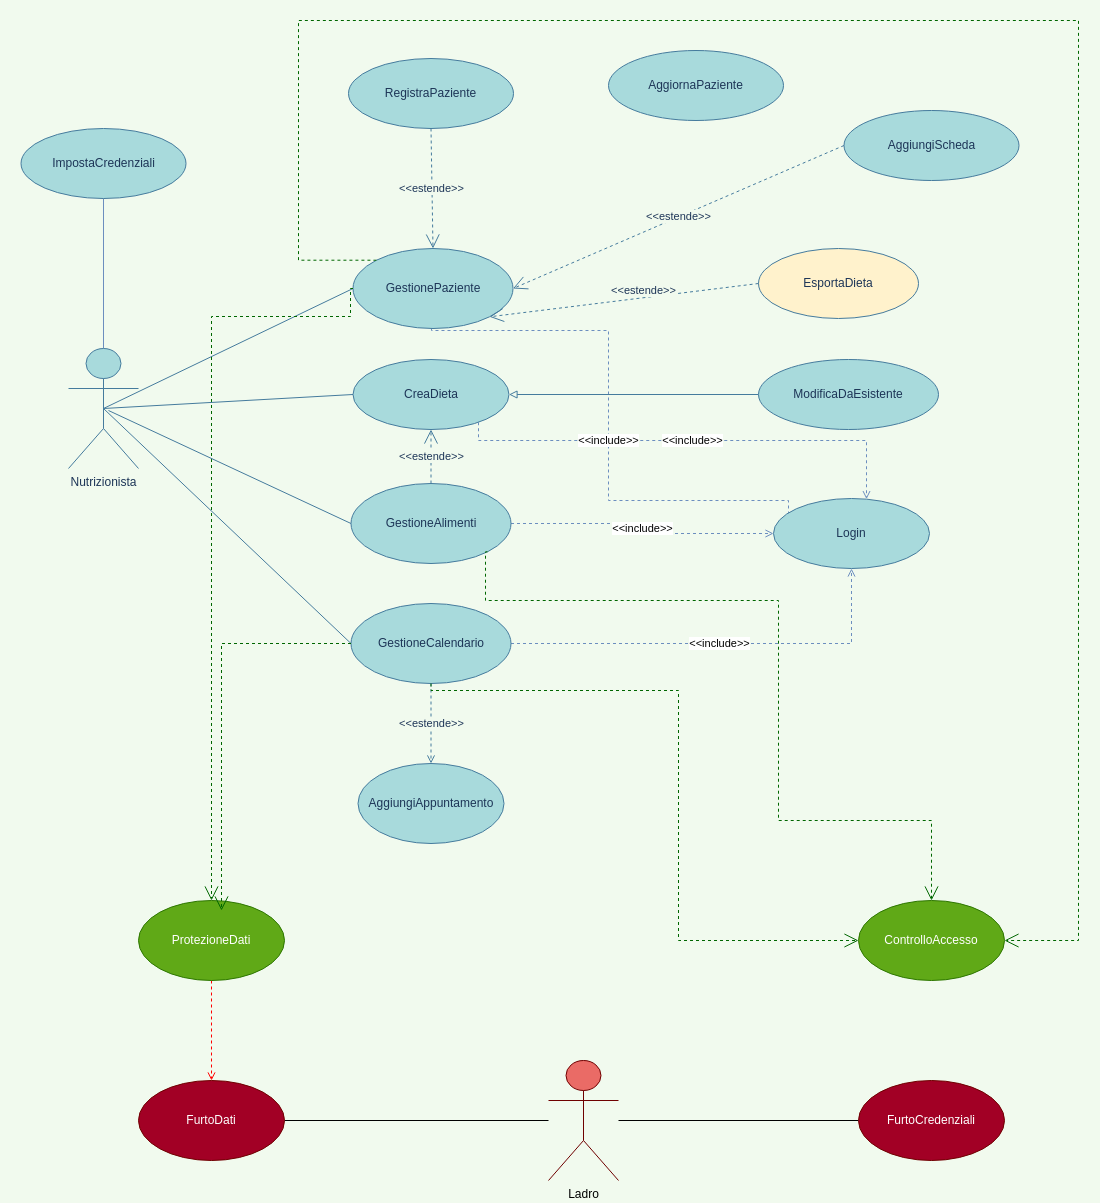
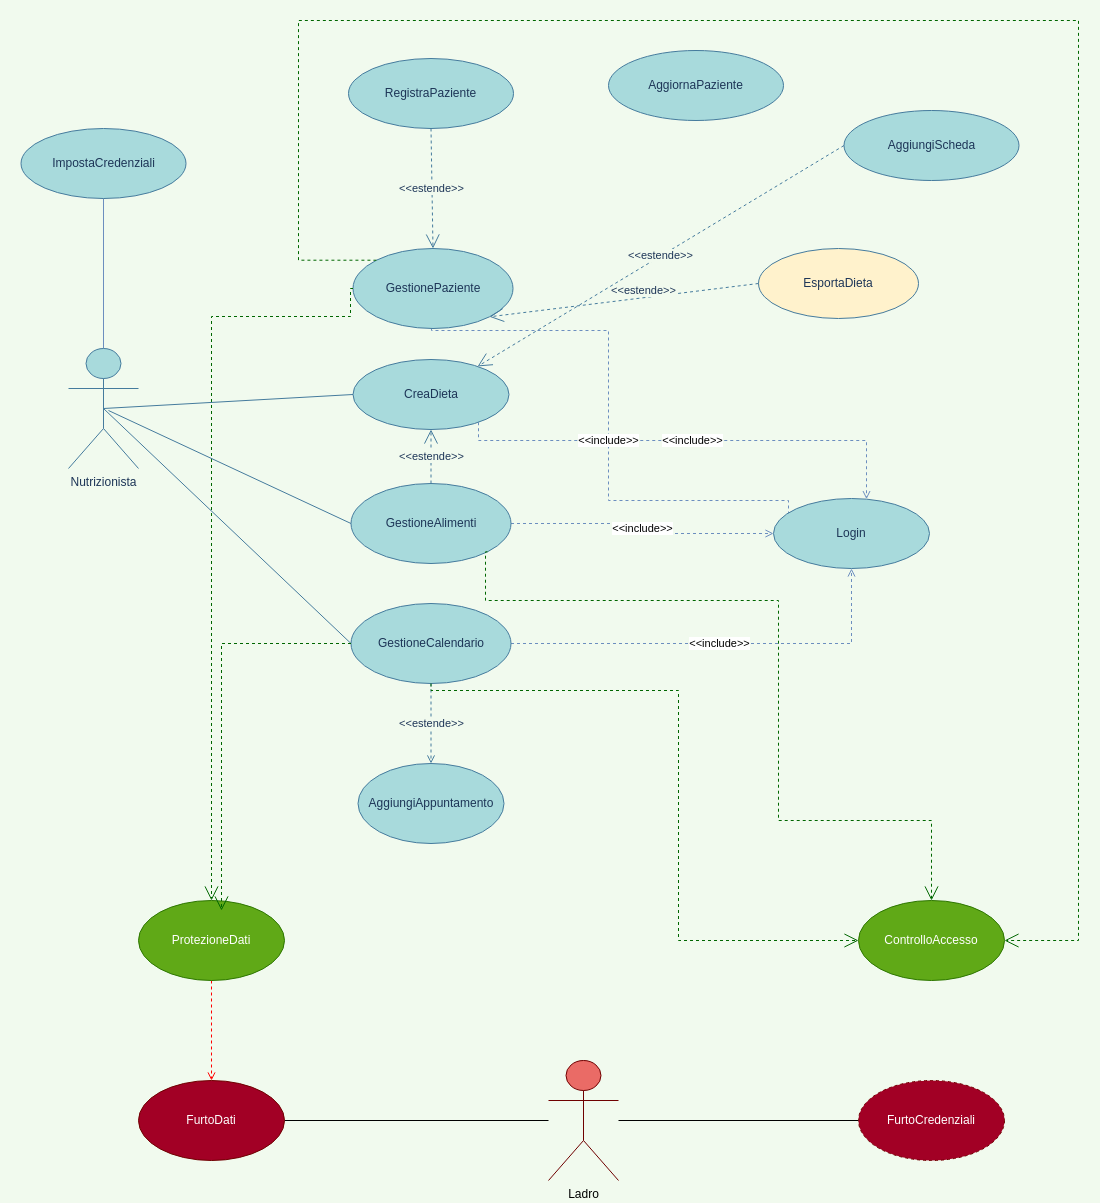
(678, 217) -> (660, 257)
(214, 355) -> none
(638, 395) -> none
(849, 395) -> none
(932, 1121) -> (932, 1121)
